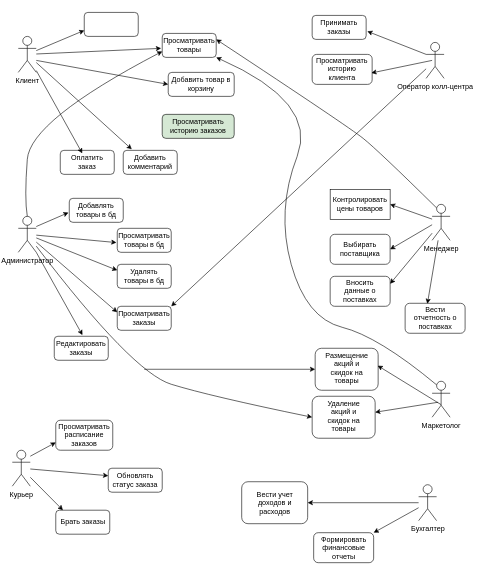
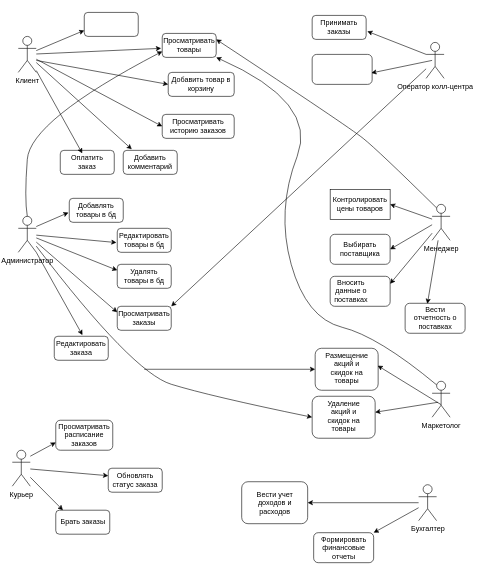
(342, 69) -> none
none -> (101, 94)
(198, 126) -> (198, 126)
(144, 240) -> (144, 240)
(360, 291) -> (351, 291)
(81, 348) -> (81, 348)
